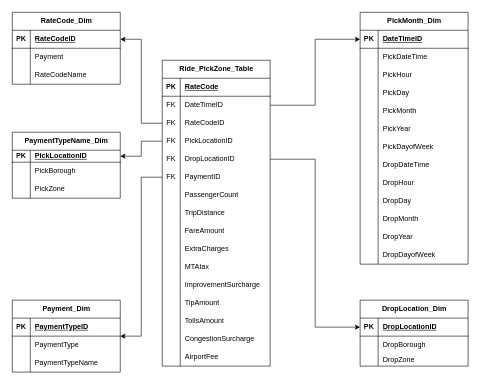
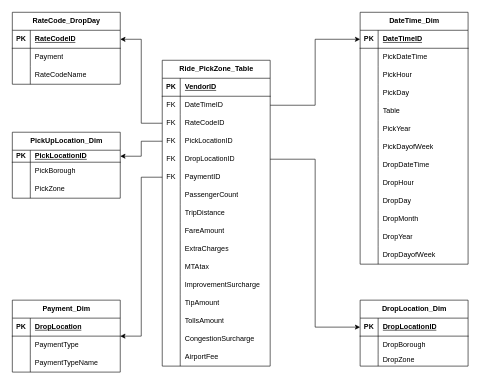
(67, 21) -> (67, 21)
(415, 21) -> (415, 21)
(201, 87) -> (201, 87)
(400, 111) -> (392, 111)
(67, 141) -> (67, 141)
(61, 327) -> (58, 327)
